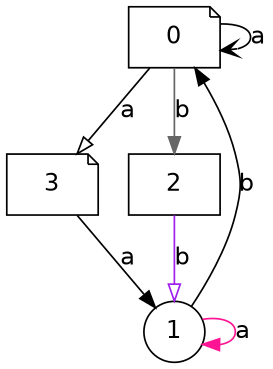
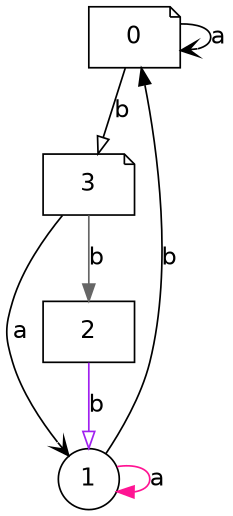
(174, 102) -> (89, 250)
(128, 111) -> (123, 111)
(111, 255) -> (7, 328)
